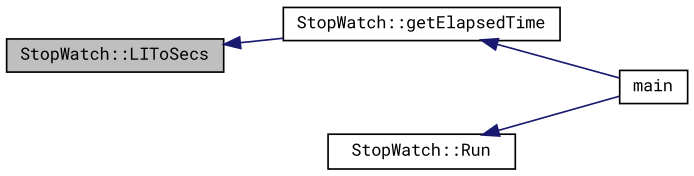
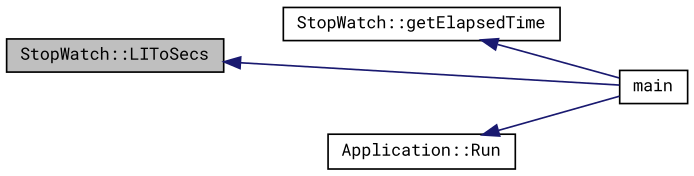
(262, 40) -> (430, 74)
(422, 152) -> (422, 152)
